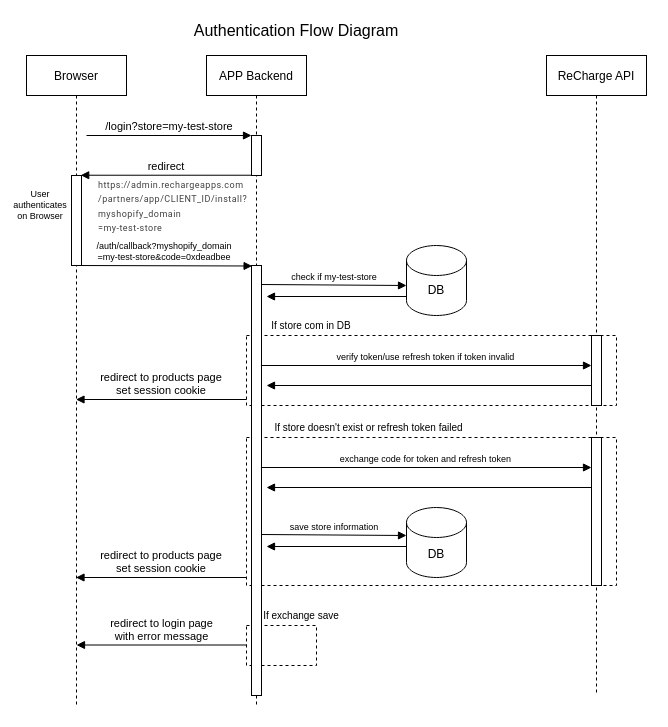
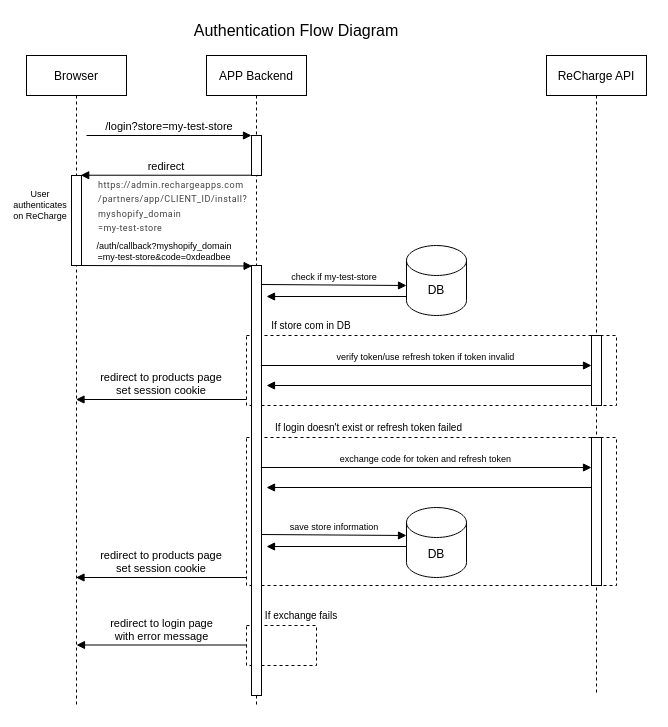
(41, 206) -> (41, 206)
(369, 428) -> (369, 428)
(302, 616) -> (302, 616)
